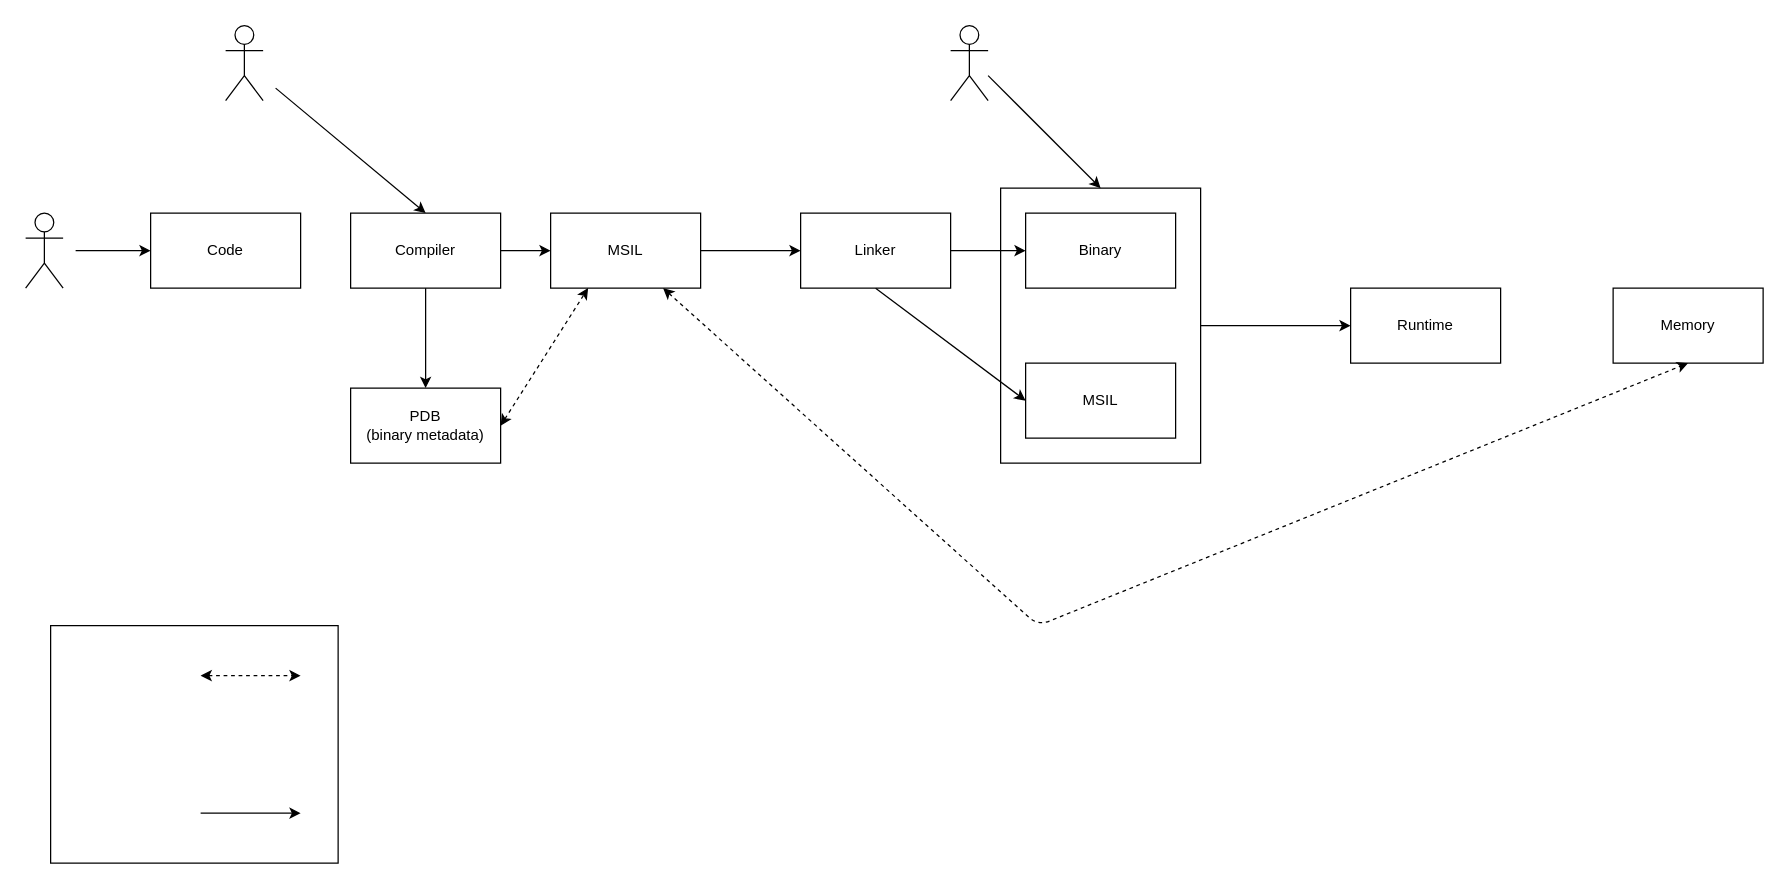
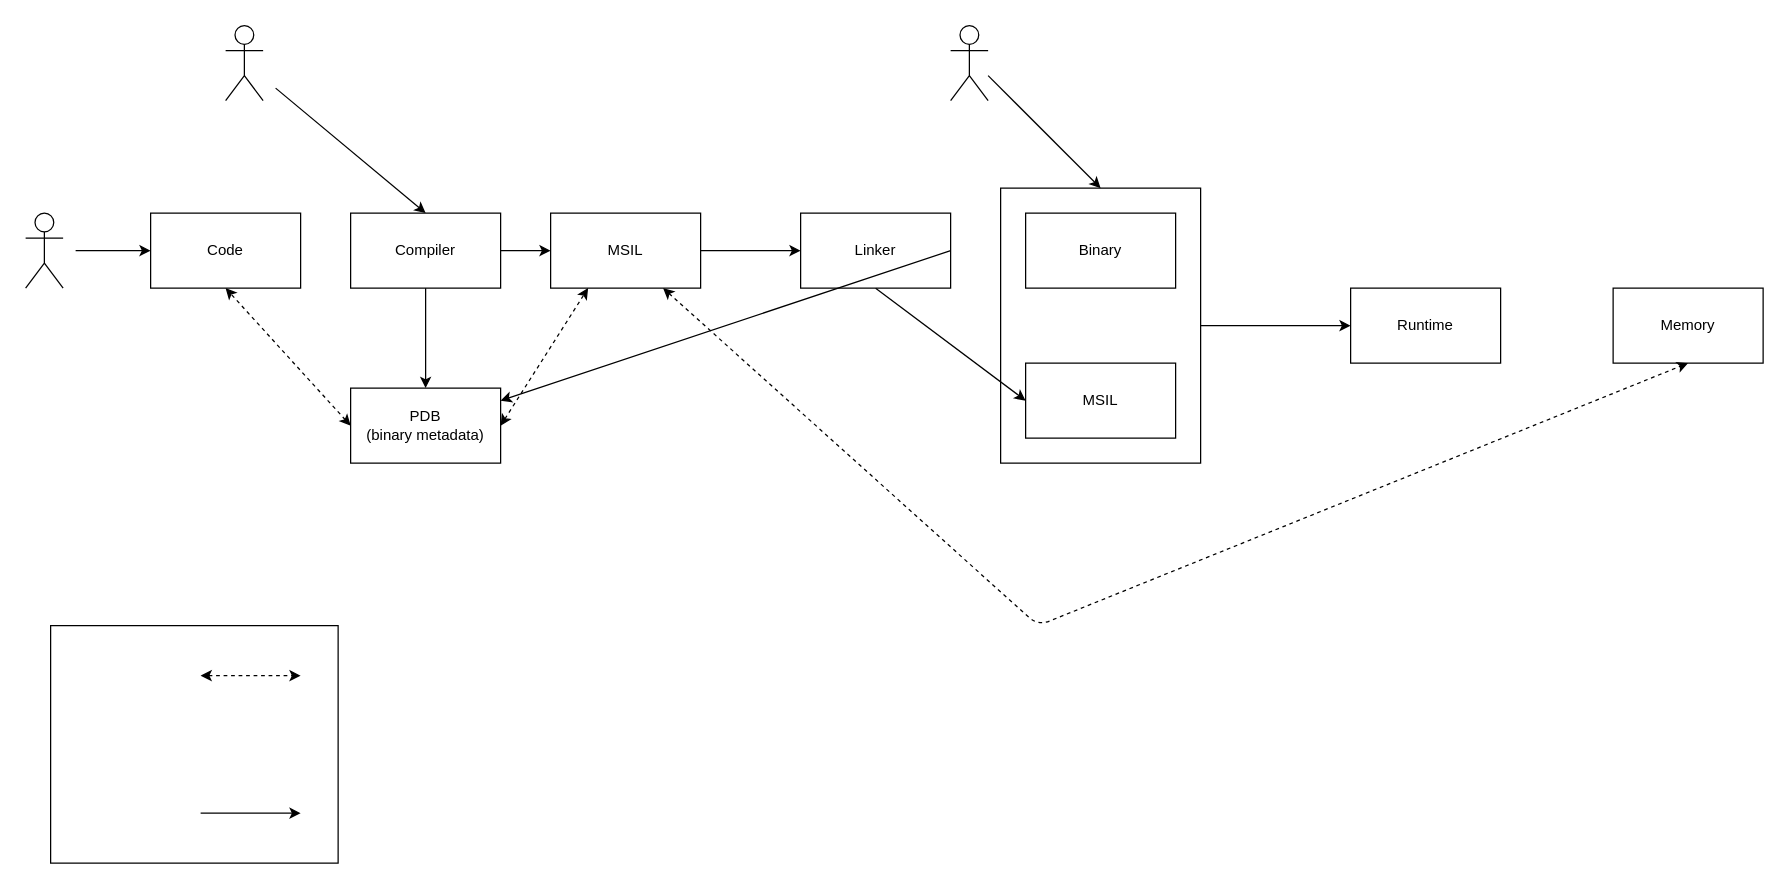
(984, 251) -> (737, 322)
none -> (288, 357)
